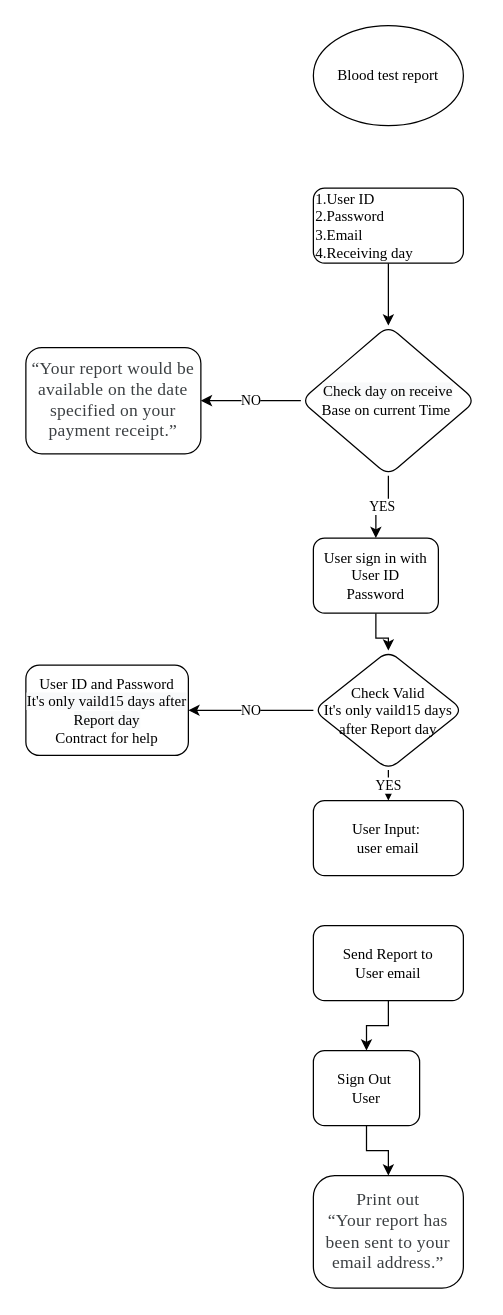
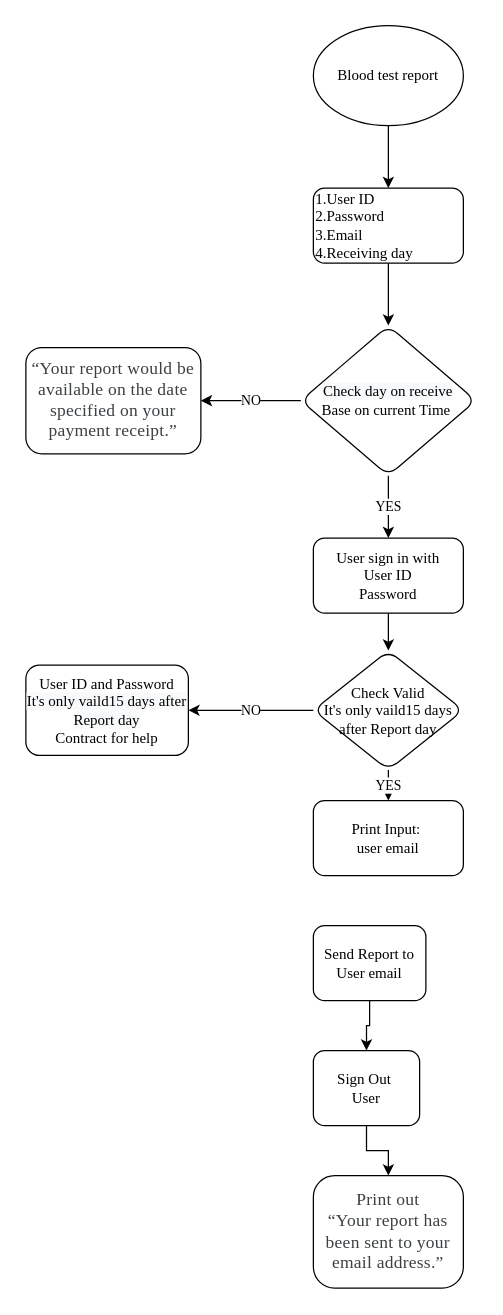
none -> (388, 153)
(376, 576) -> (388, 576)
(388, 838) -> (388, 838)
(388, 963) -> (369, 963)
